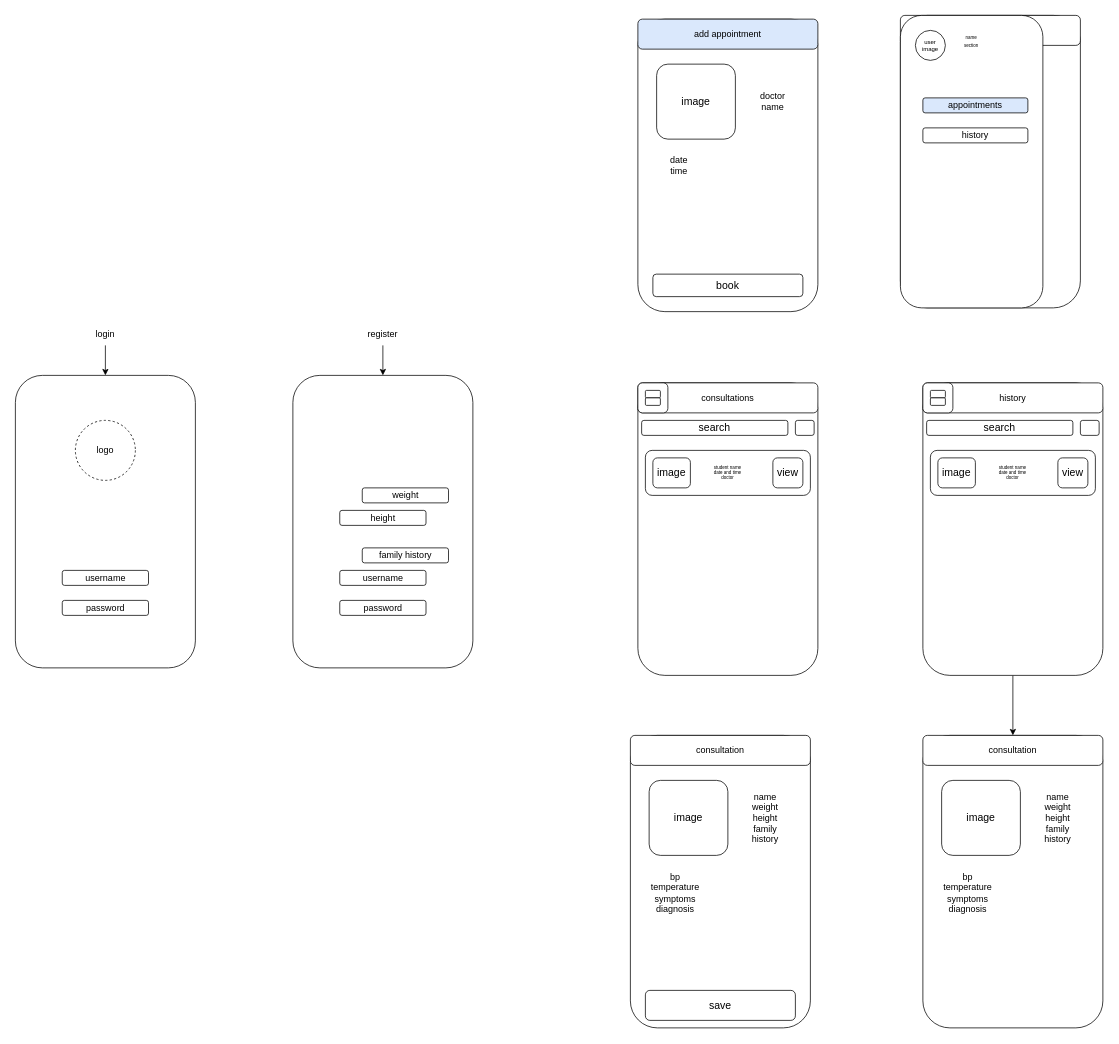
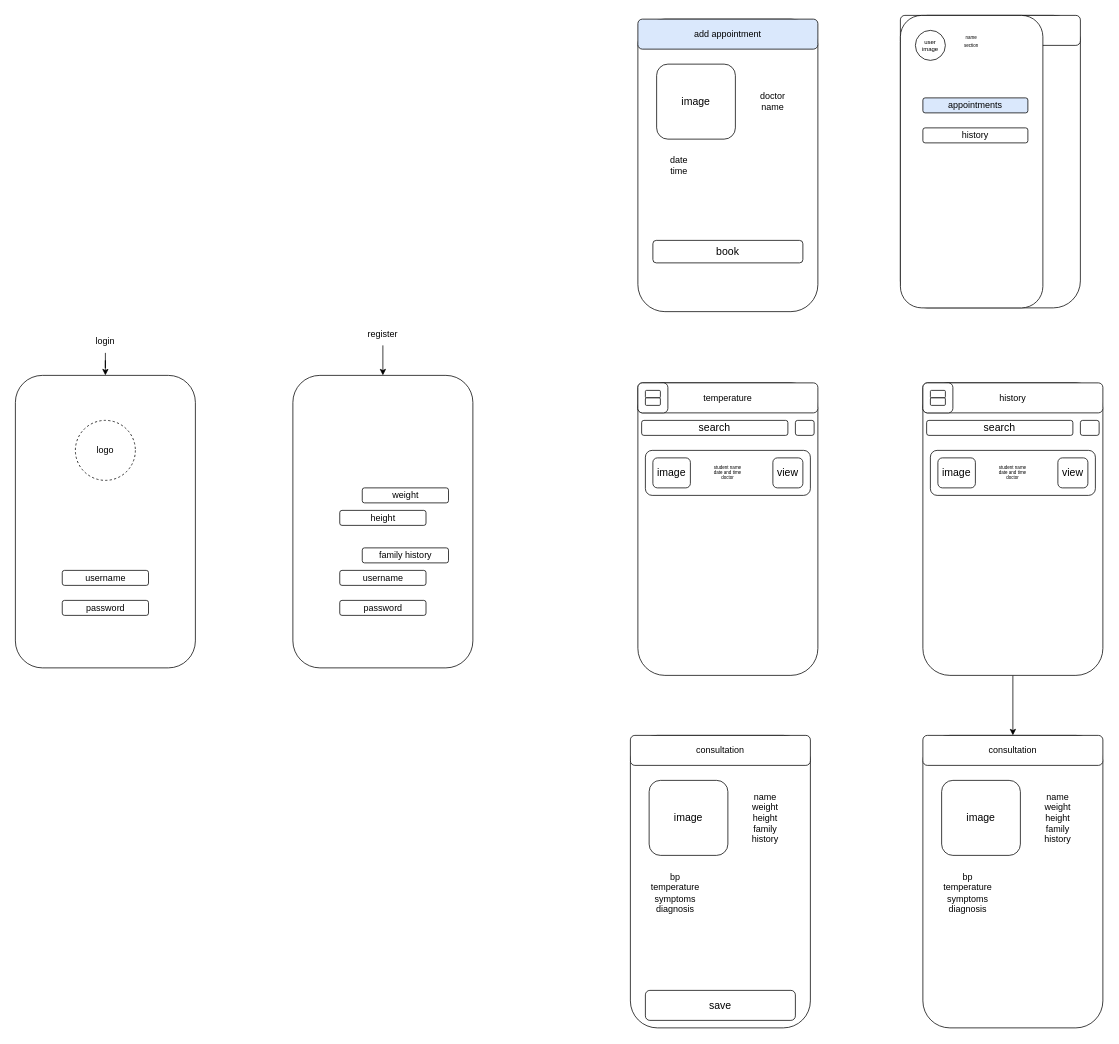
(728, 285) -> (728, 252)
(105, 334) -> (105, 342)
(728, 398) -> (728, 398)
